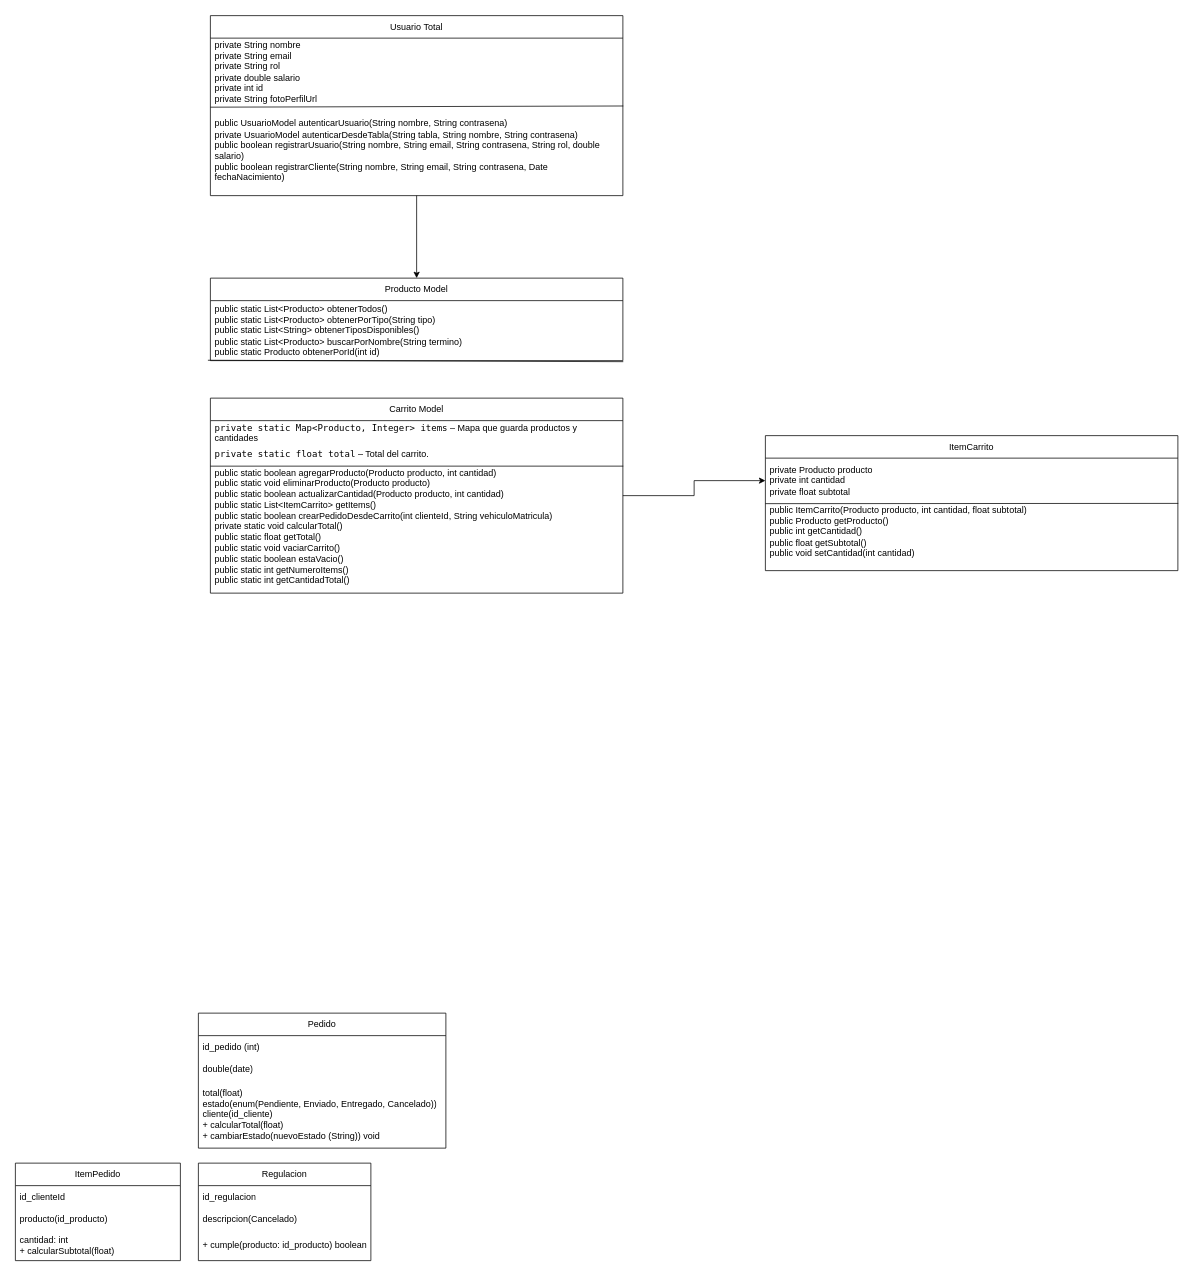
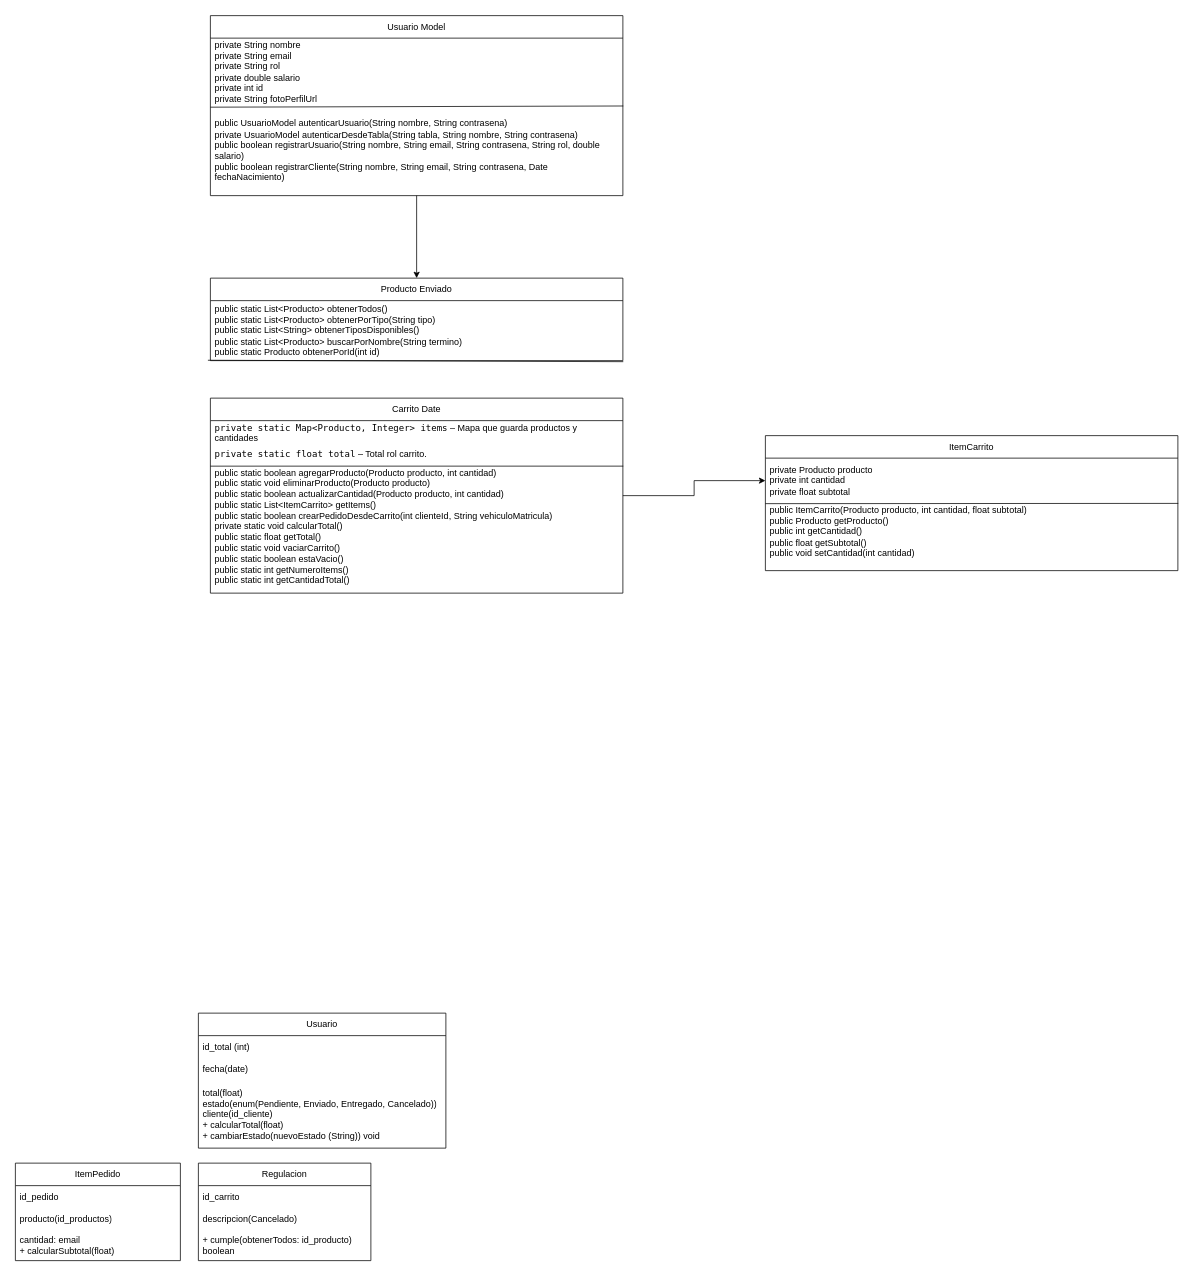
(417, 27) -> (417, 27)
(417, 289) -> (417, 289)
(417, 409) -> (417, 409)
(316, 454) -> (316, 454)
(322, 1024) -> (322, 1024)
(236, 1047) -> (233, 1047)
(232, 1069) -> (231, 1069)
(47, 1197) -> (40, 1197)
(232, 1197) -> (226, 1197)
(72, 1219) -> (74, 1219)
(77, 1245) -> (77, 1245)
(285, 1245) -> (285, 1245)
